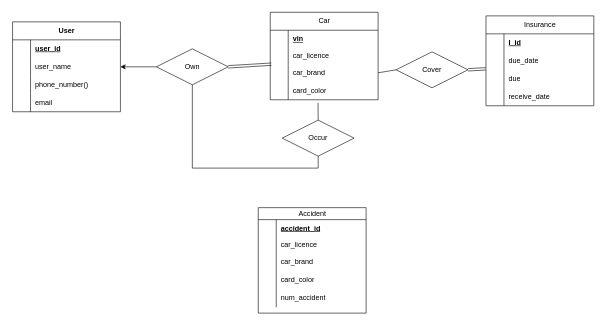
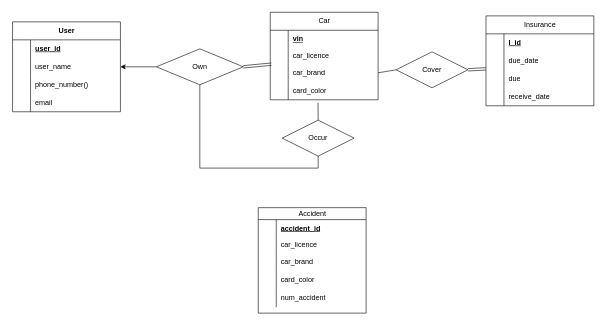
(192, 67) -> (200, 67)
